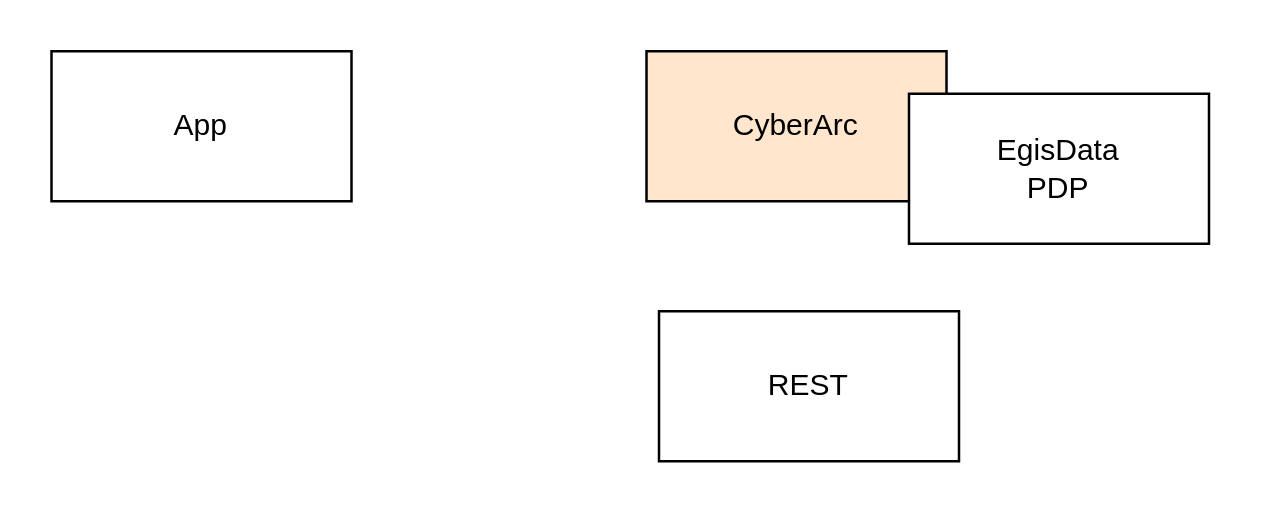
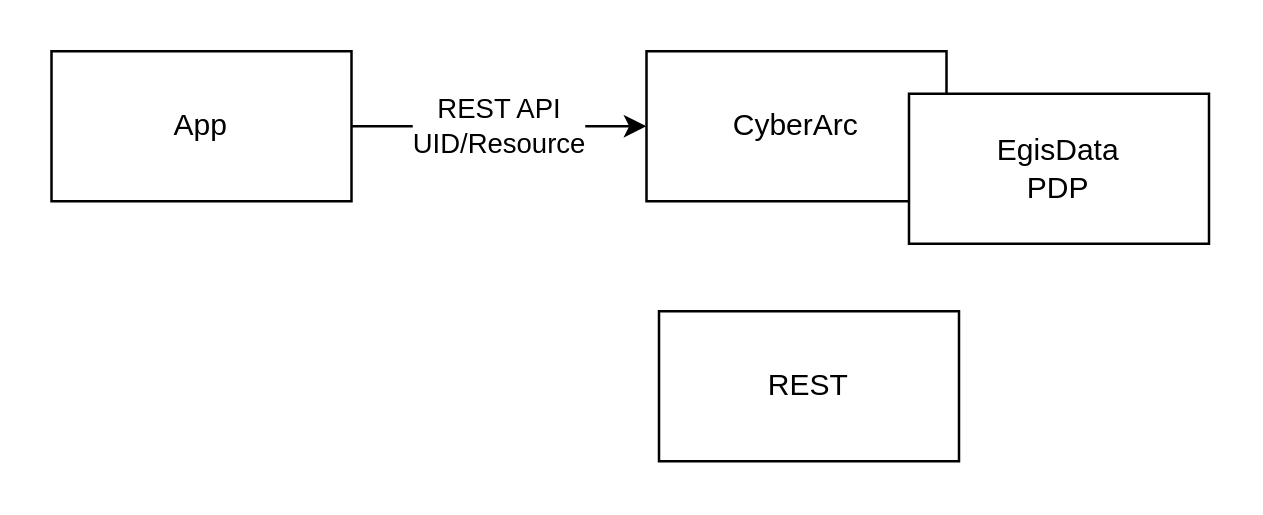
none -> (382, 126)
(796, 126) -> (796, 126)
